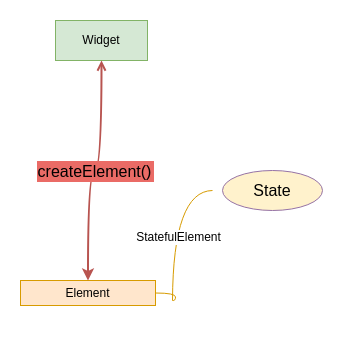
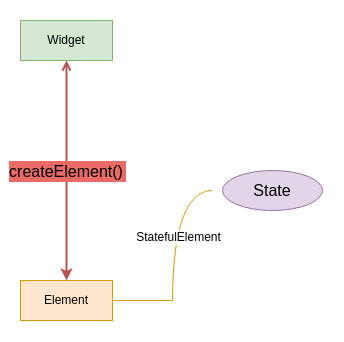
(102, 41) -> (67, 41)
(273, 191) -> (273, 191)
(88, 293) -> (67, 301)
